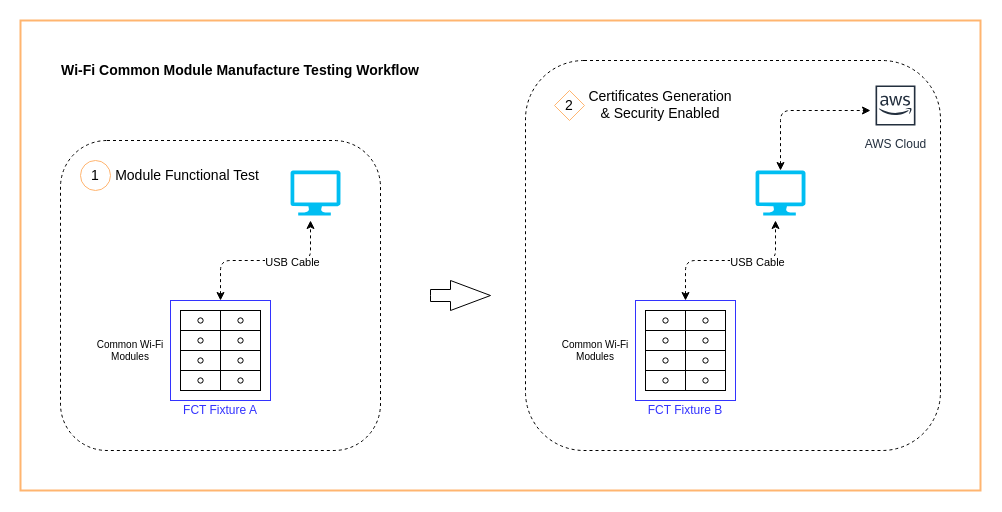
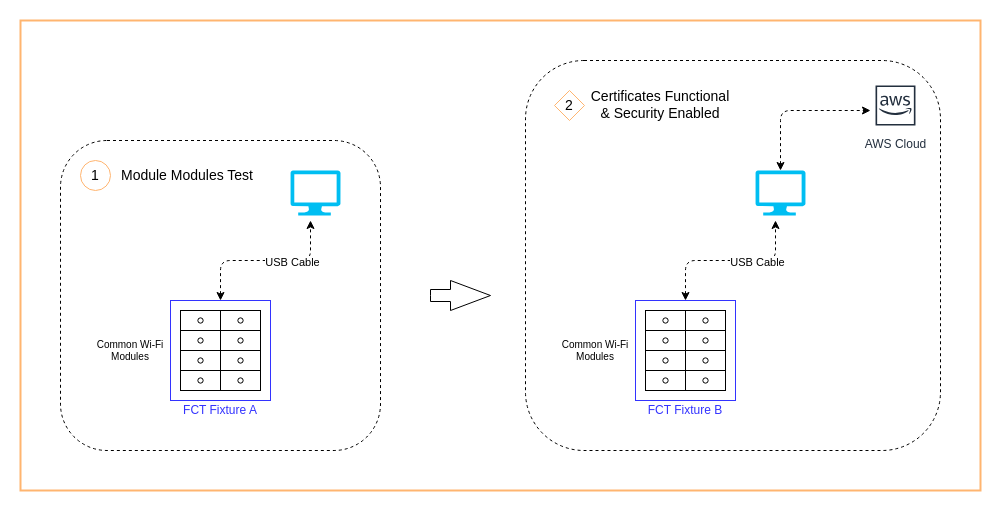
(241, 71) -> none
(661, 105) -> (661, 105)
(188, 176) -> (188, 176)
